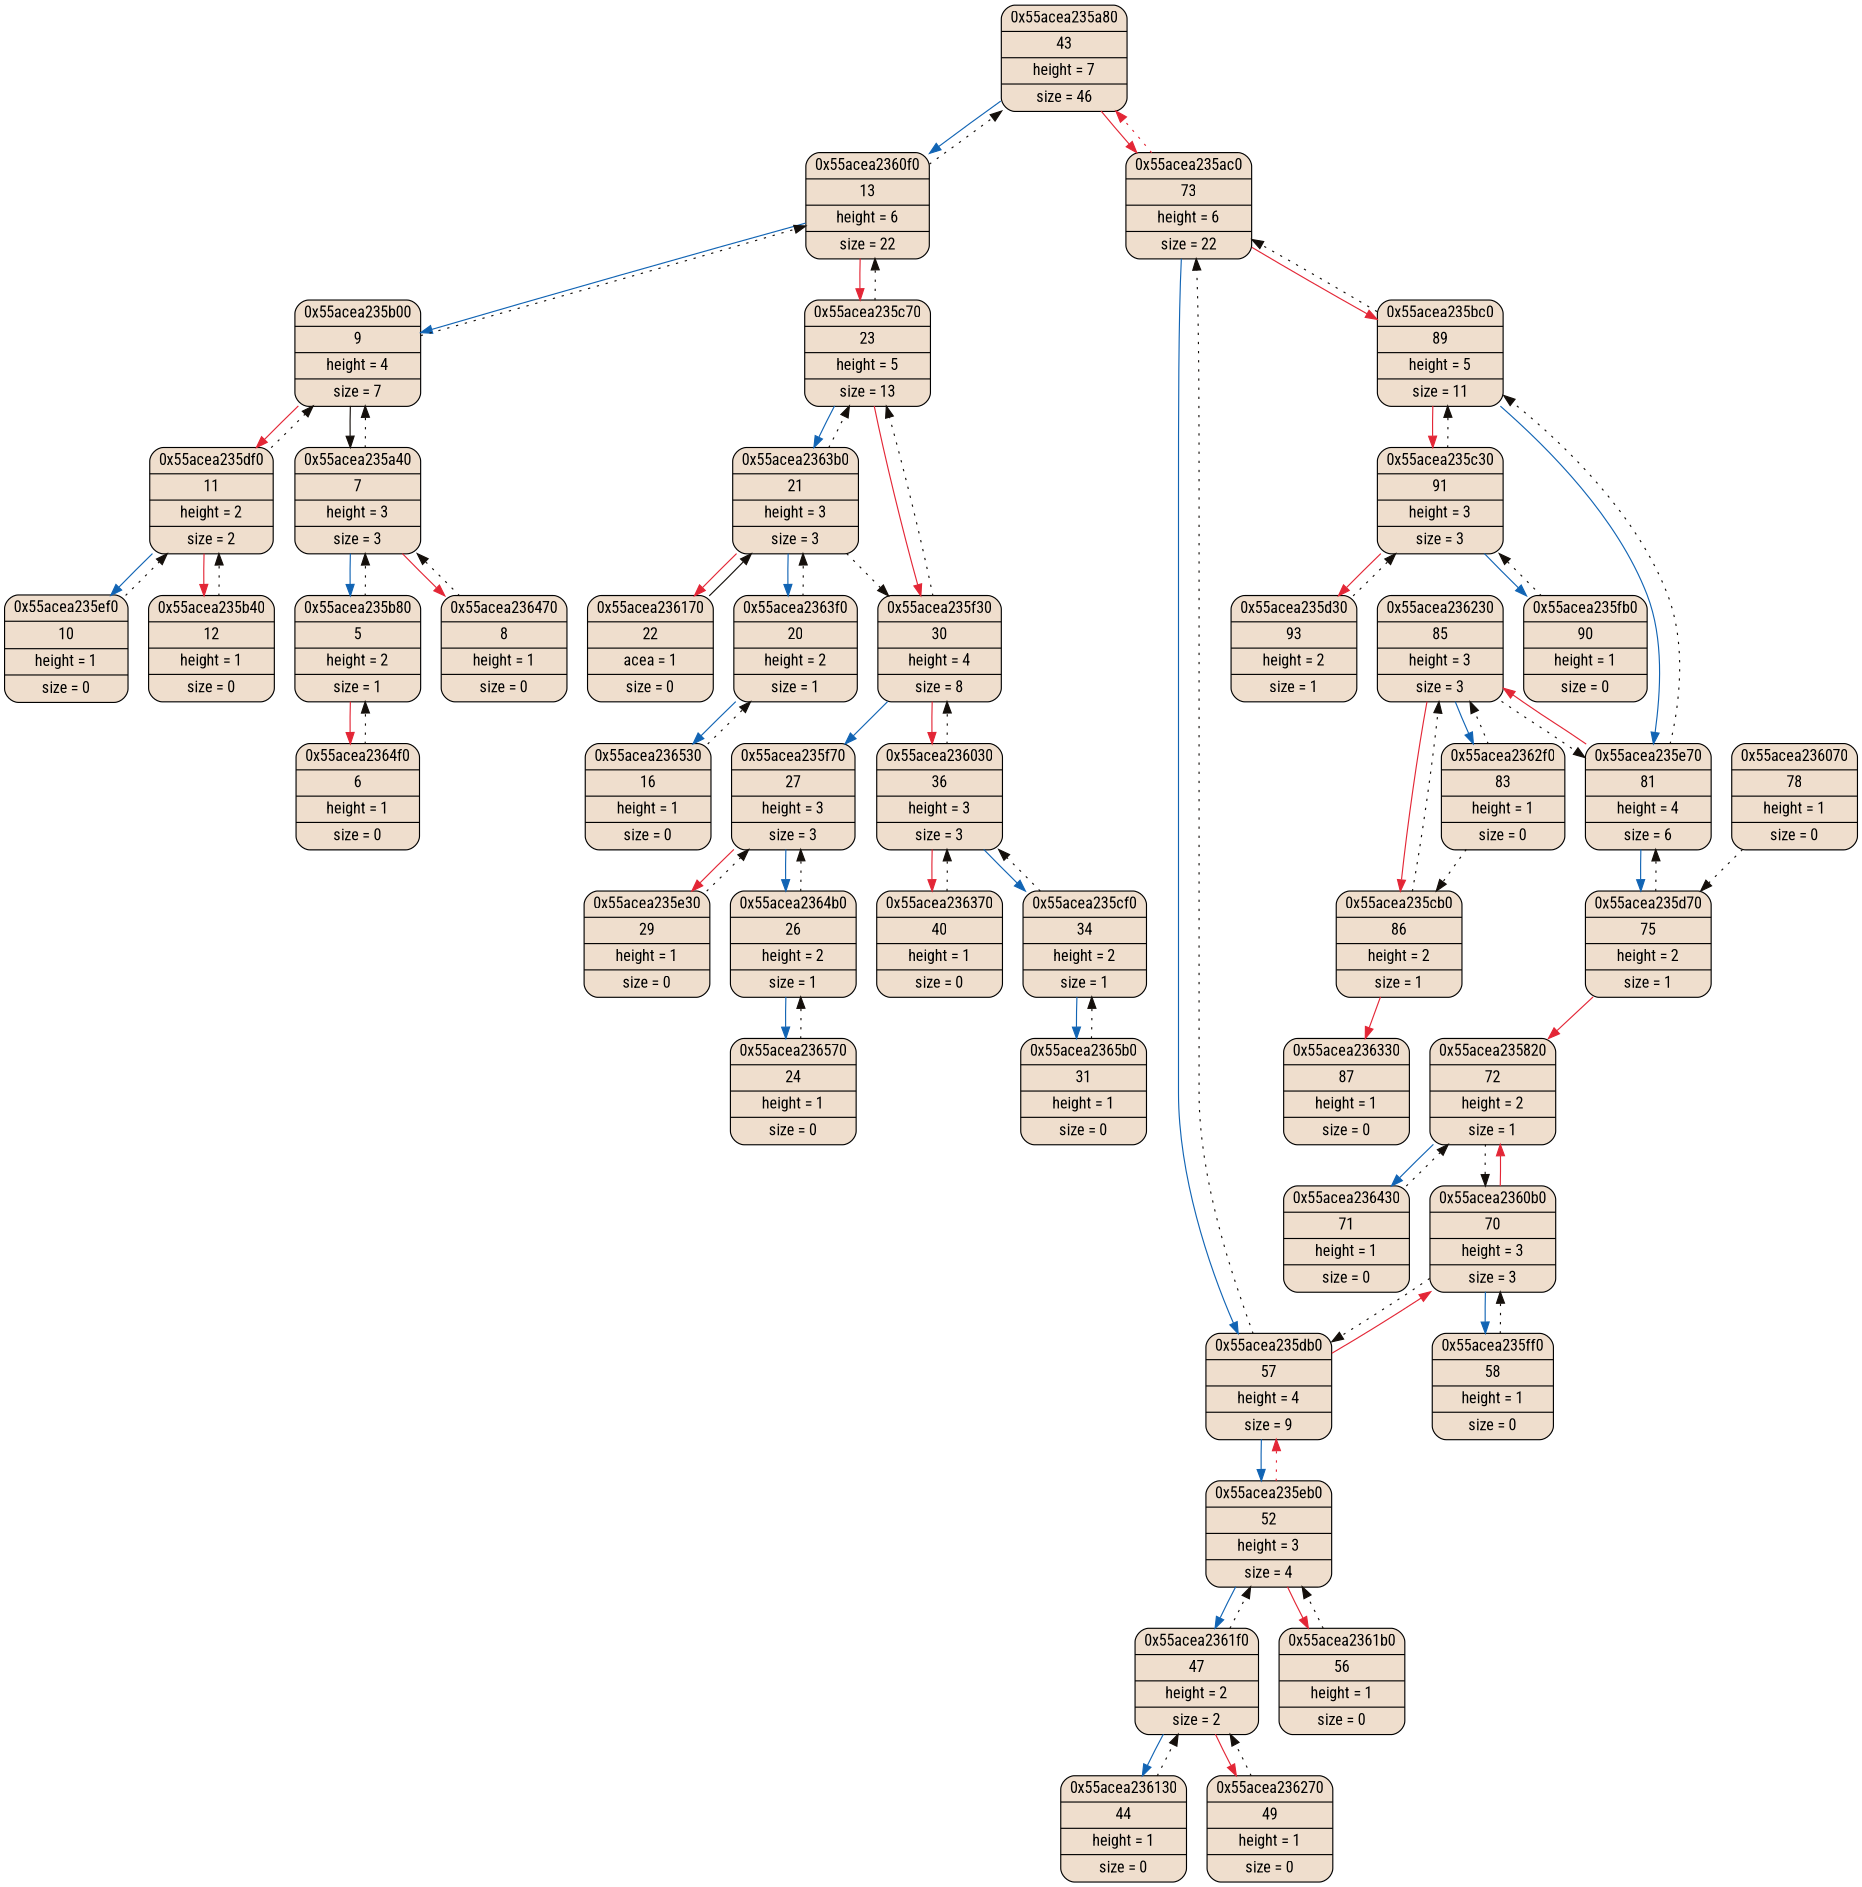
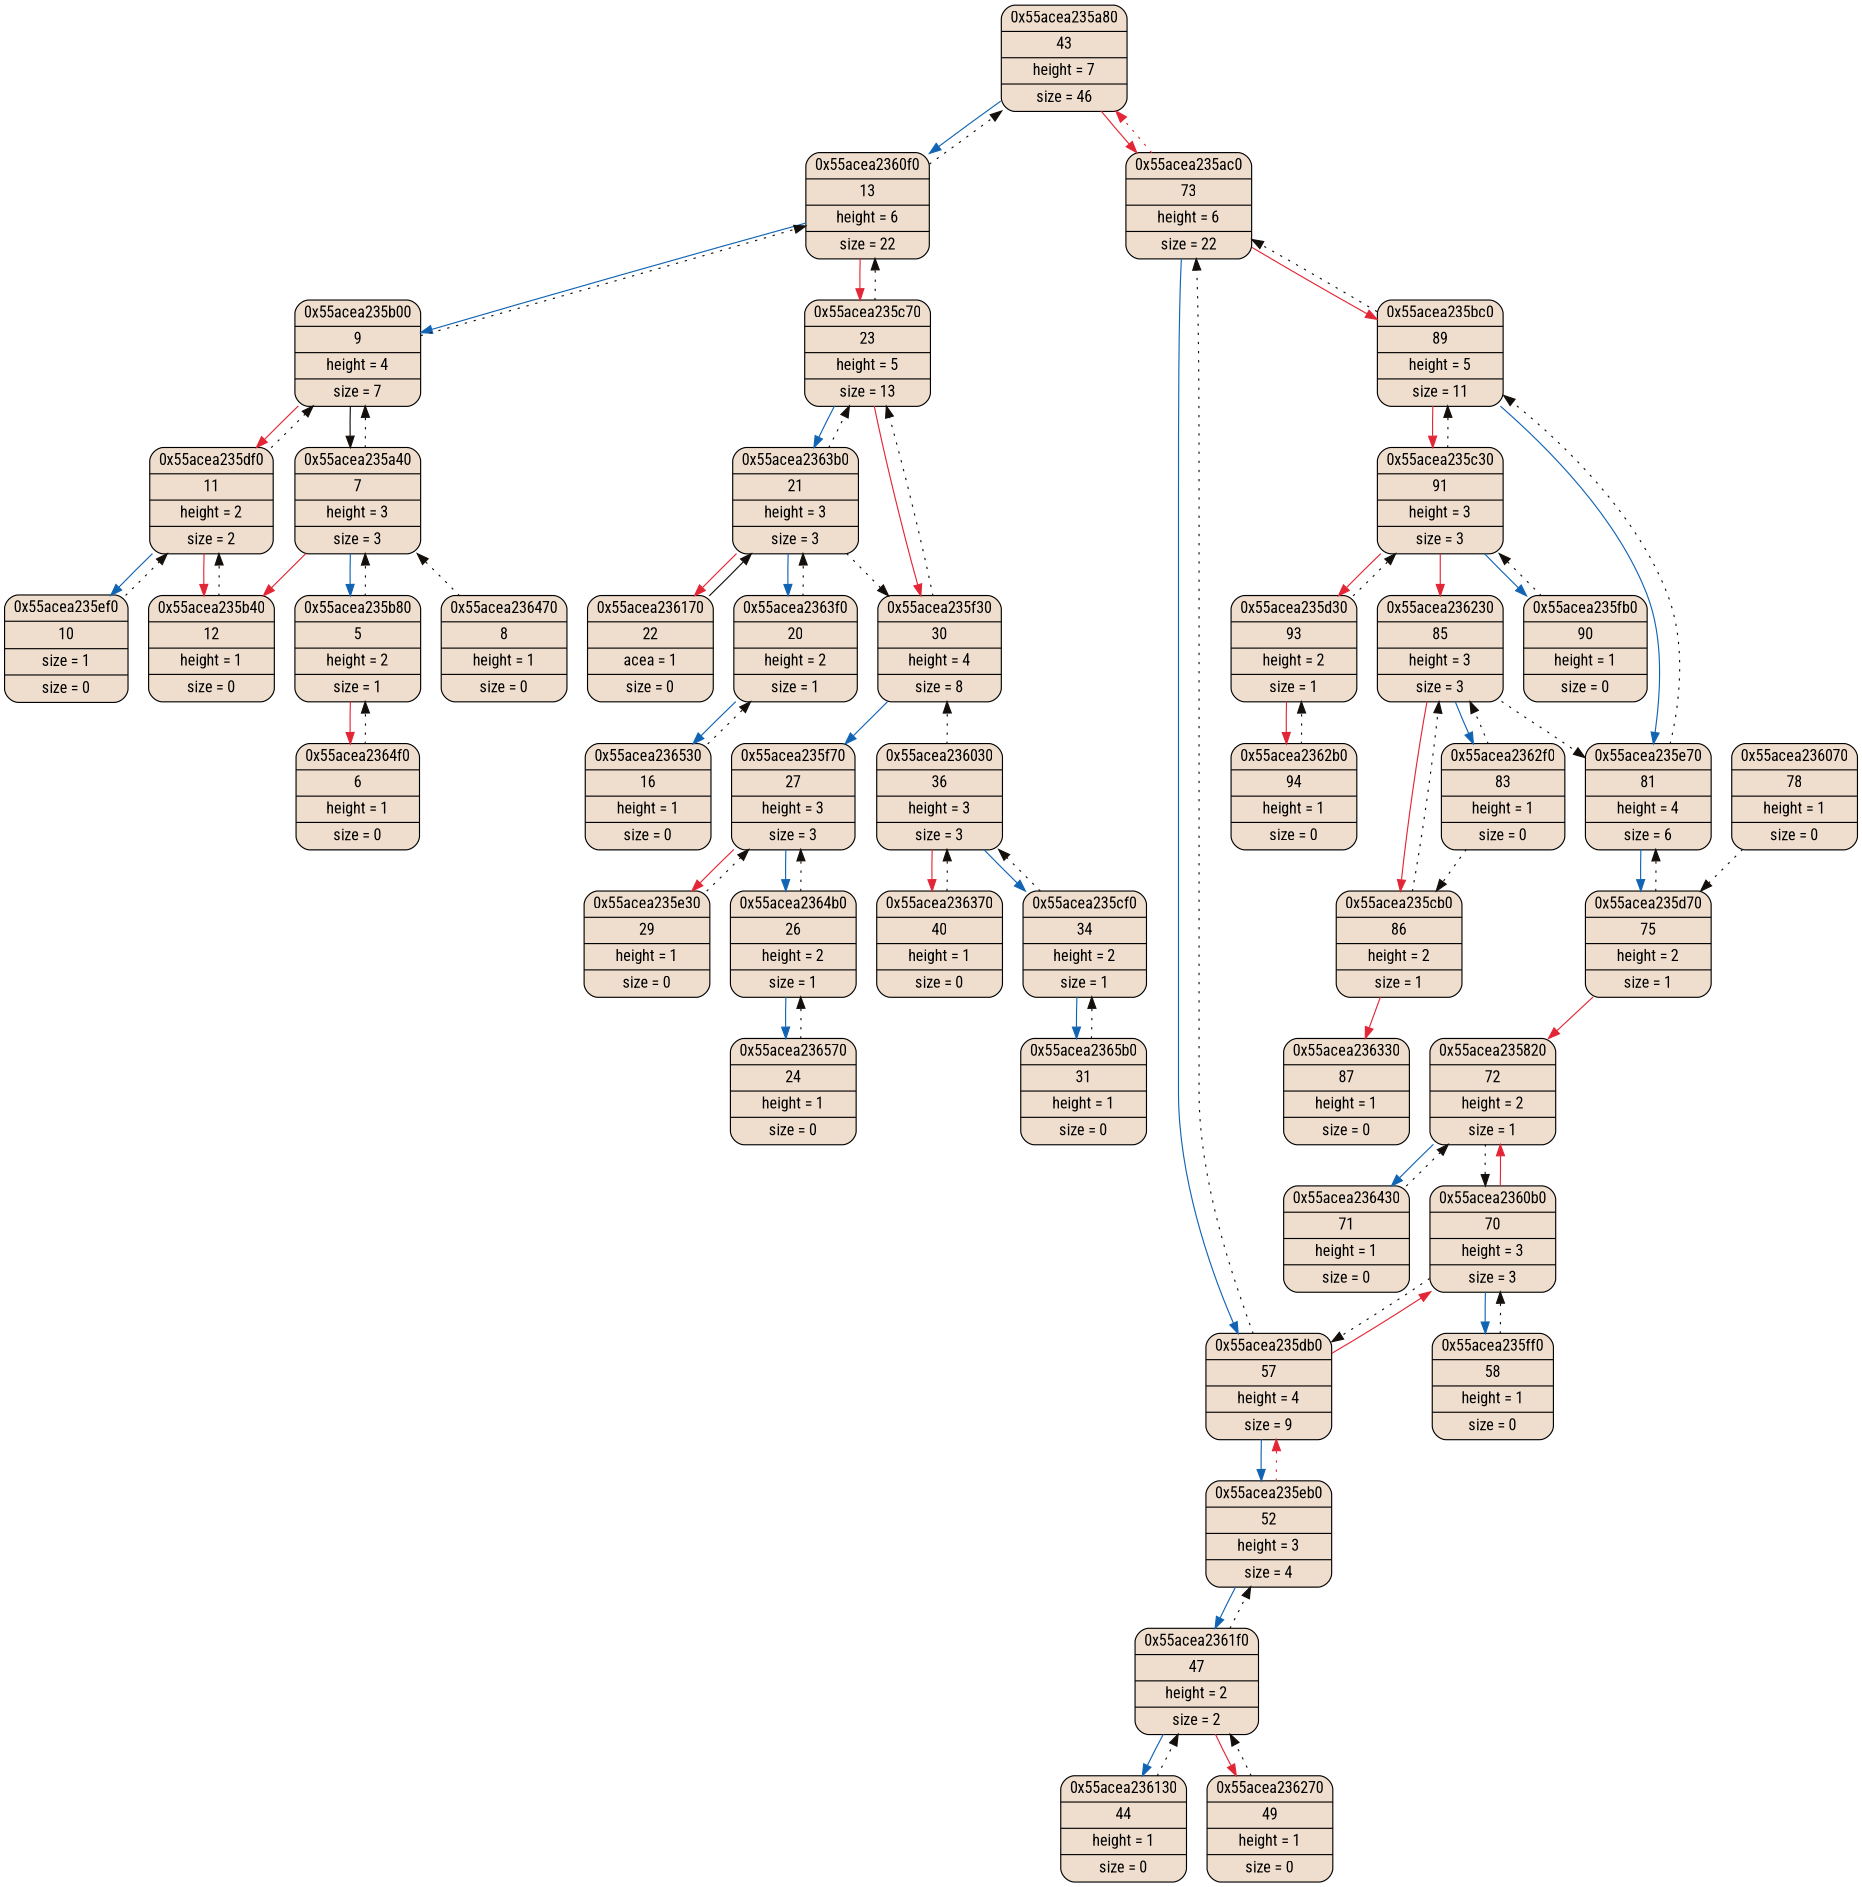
(419, 571) -> (289, 571)
(66, 661) -> (66, 661)
(932, 717) -> none
(1550, 720) -> (1440, 569)
none -> (1294, 797)
(1342, 1681) -> none
